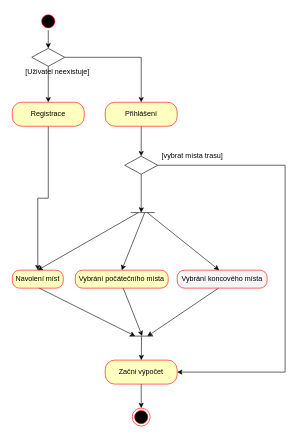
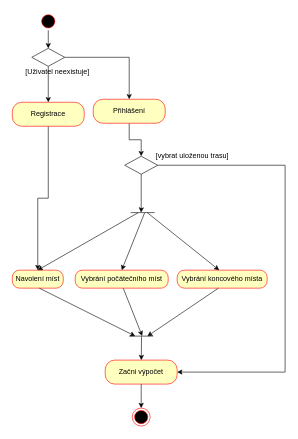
(141, 114) -> (129, 111)
(193, 156) -> (193, 156)
(122, 279) -> (122, 279)
(222, 279) -> (222, 279)
